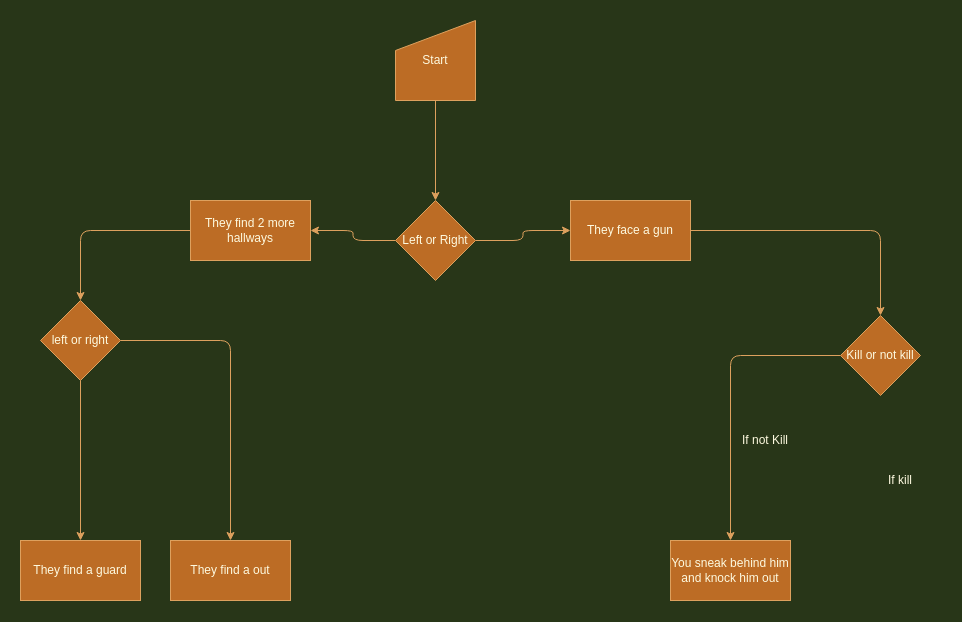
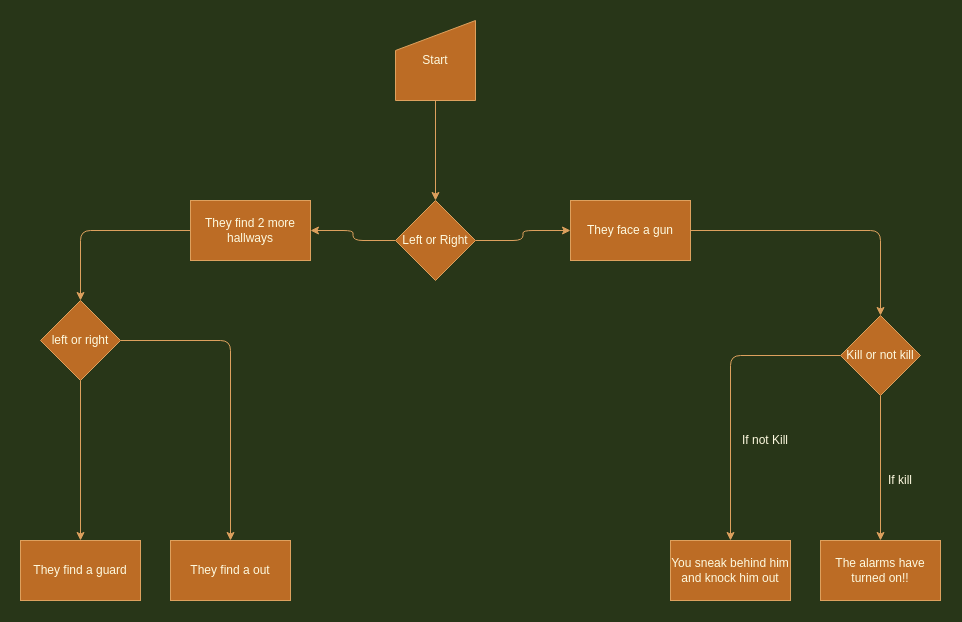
none -> (881, 465)
none -> (881, 571)
